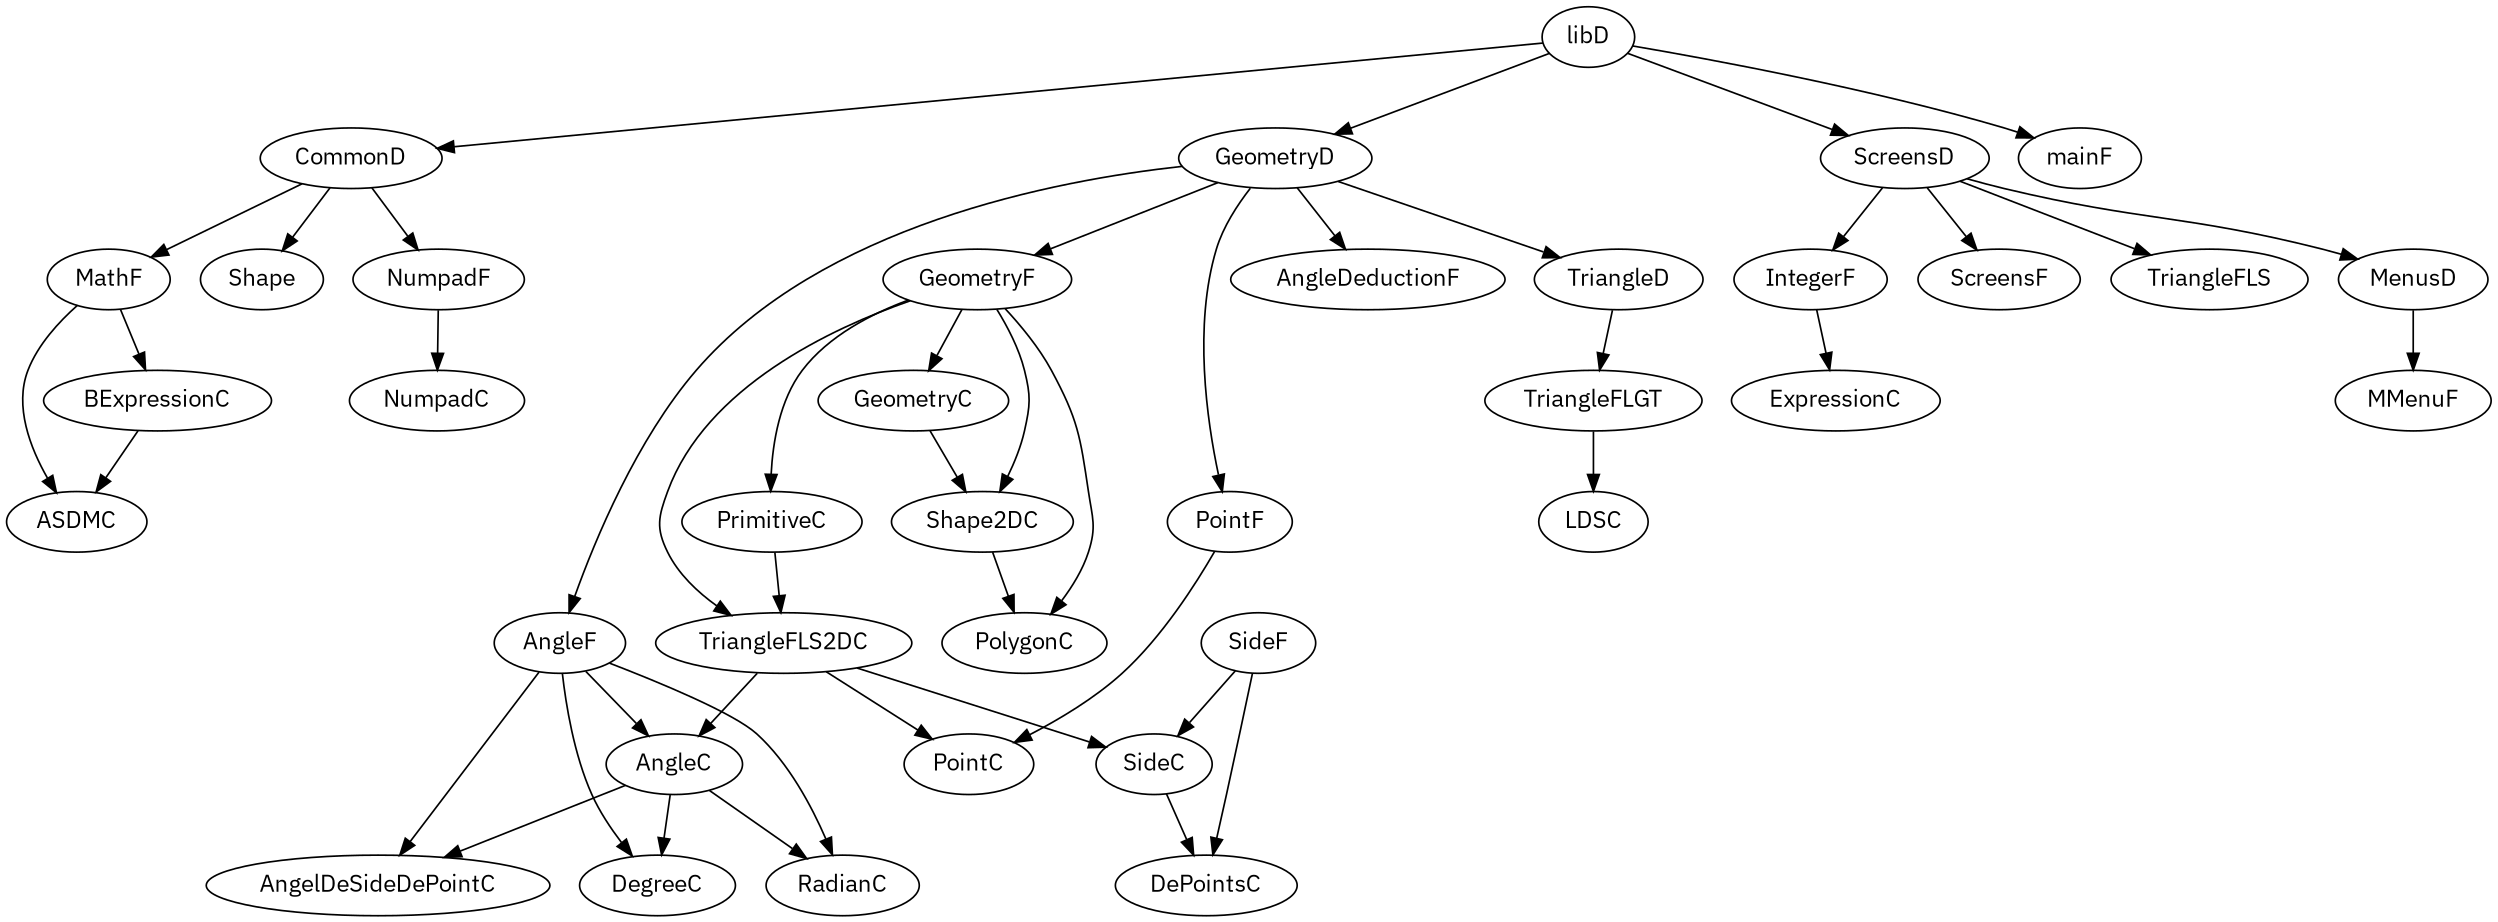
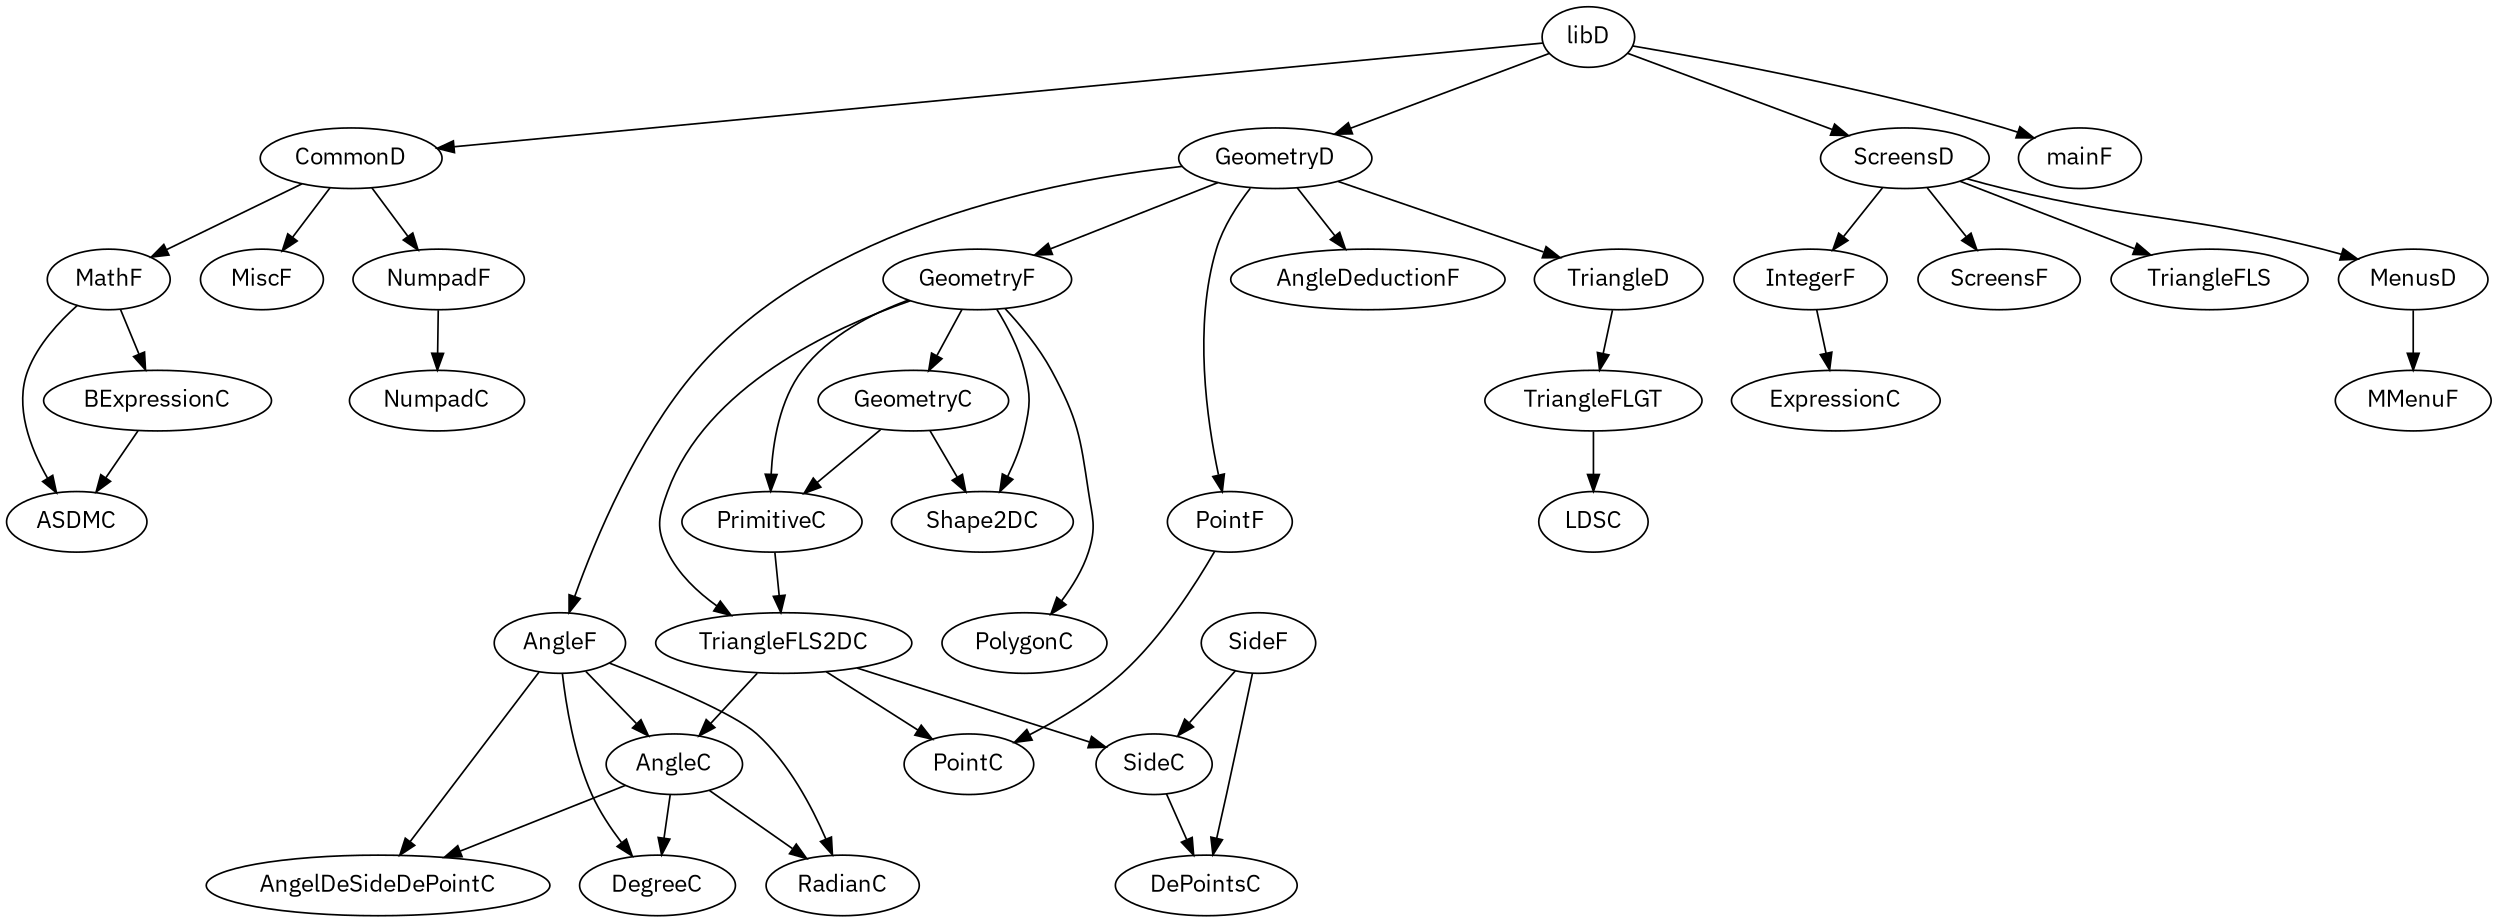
(262, 279) -> (262, 279)
none -> (849, 456)
(1000, 574) -> none
